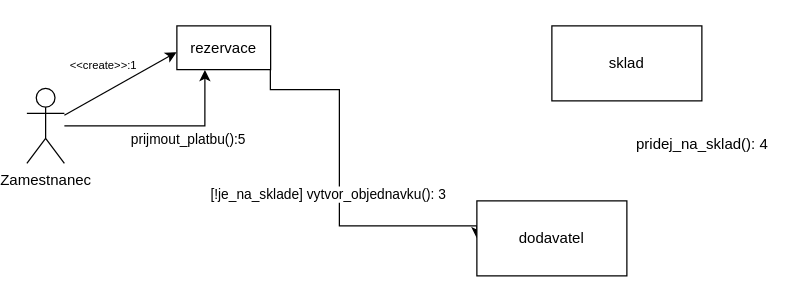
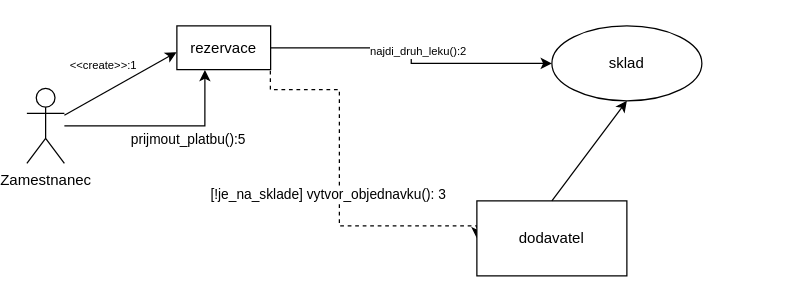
none -> (411, 51)
(627, 63) -> (627, 63)
(339, 91) -> (339, 91)
(702, 144) -> none
none -> (587, 154)
